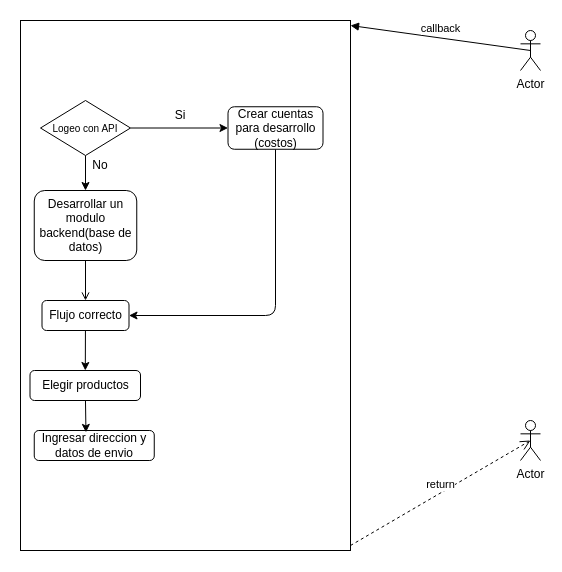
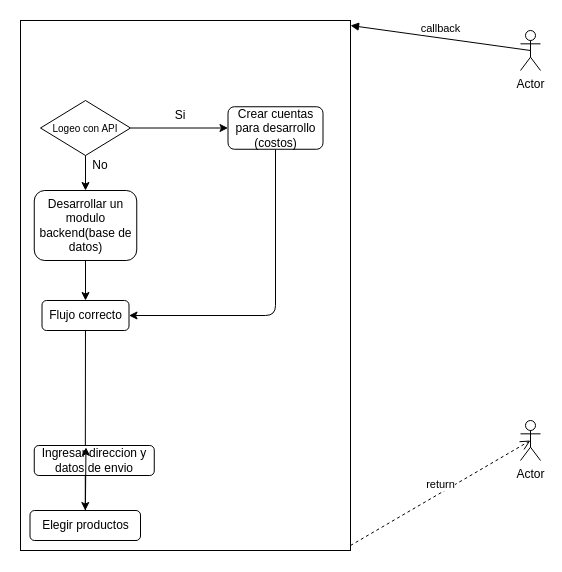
(86, 293) -> (86, 292)
(85, 386) -> (85, 526)
(94, 446) -> (94, 461)
